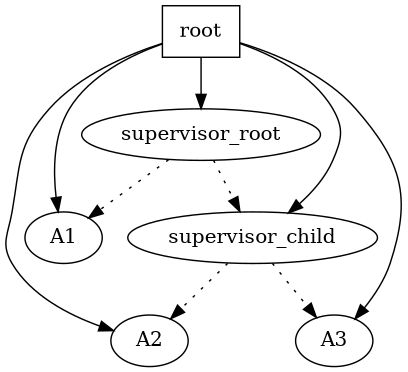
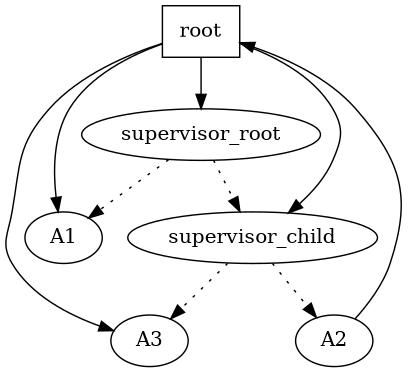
(18, 172) -> (389, 155)
